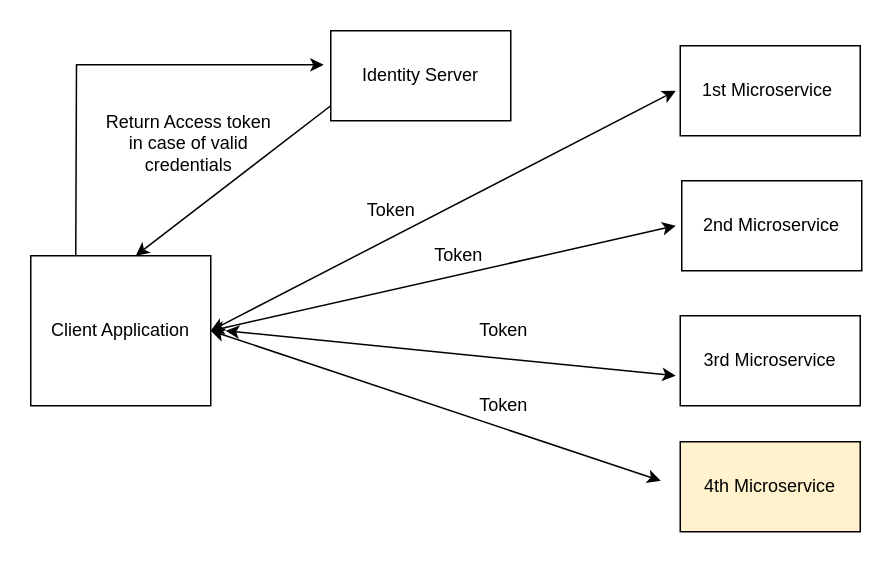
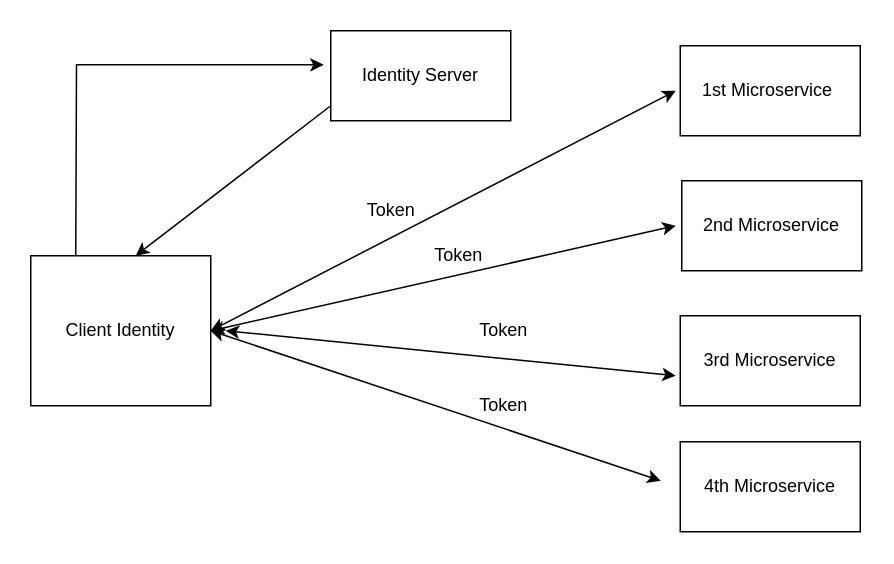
(188, 143) -> none
(121, 331) -> (121, 331)
(770, 487) -> (770, 487)
